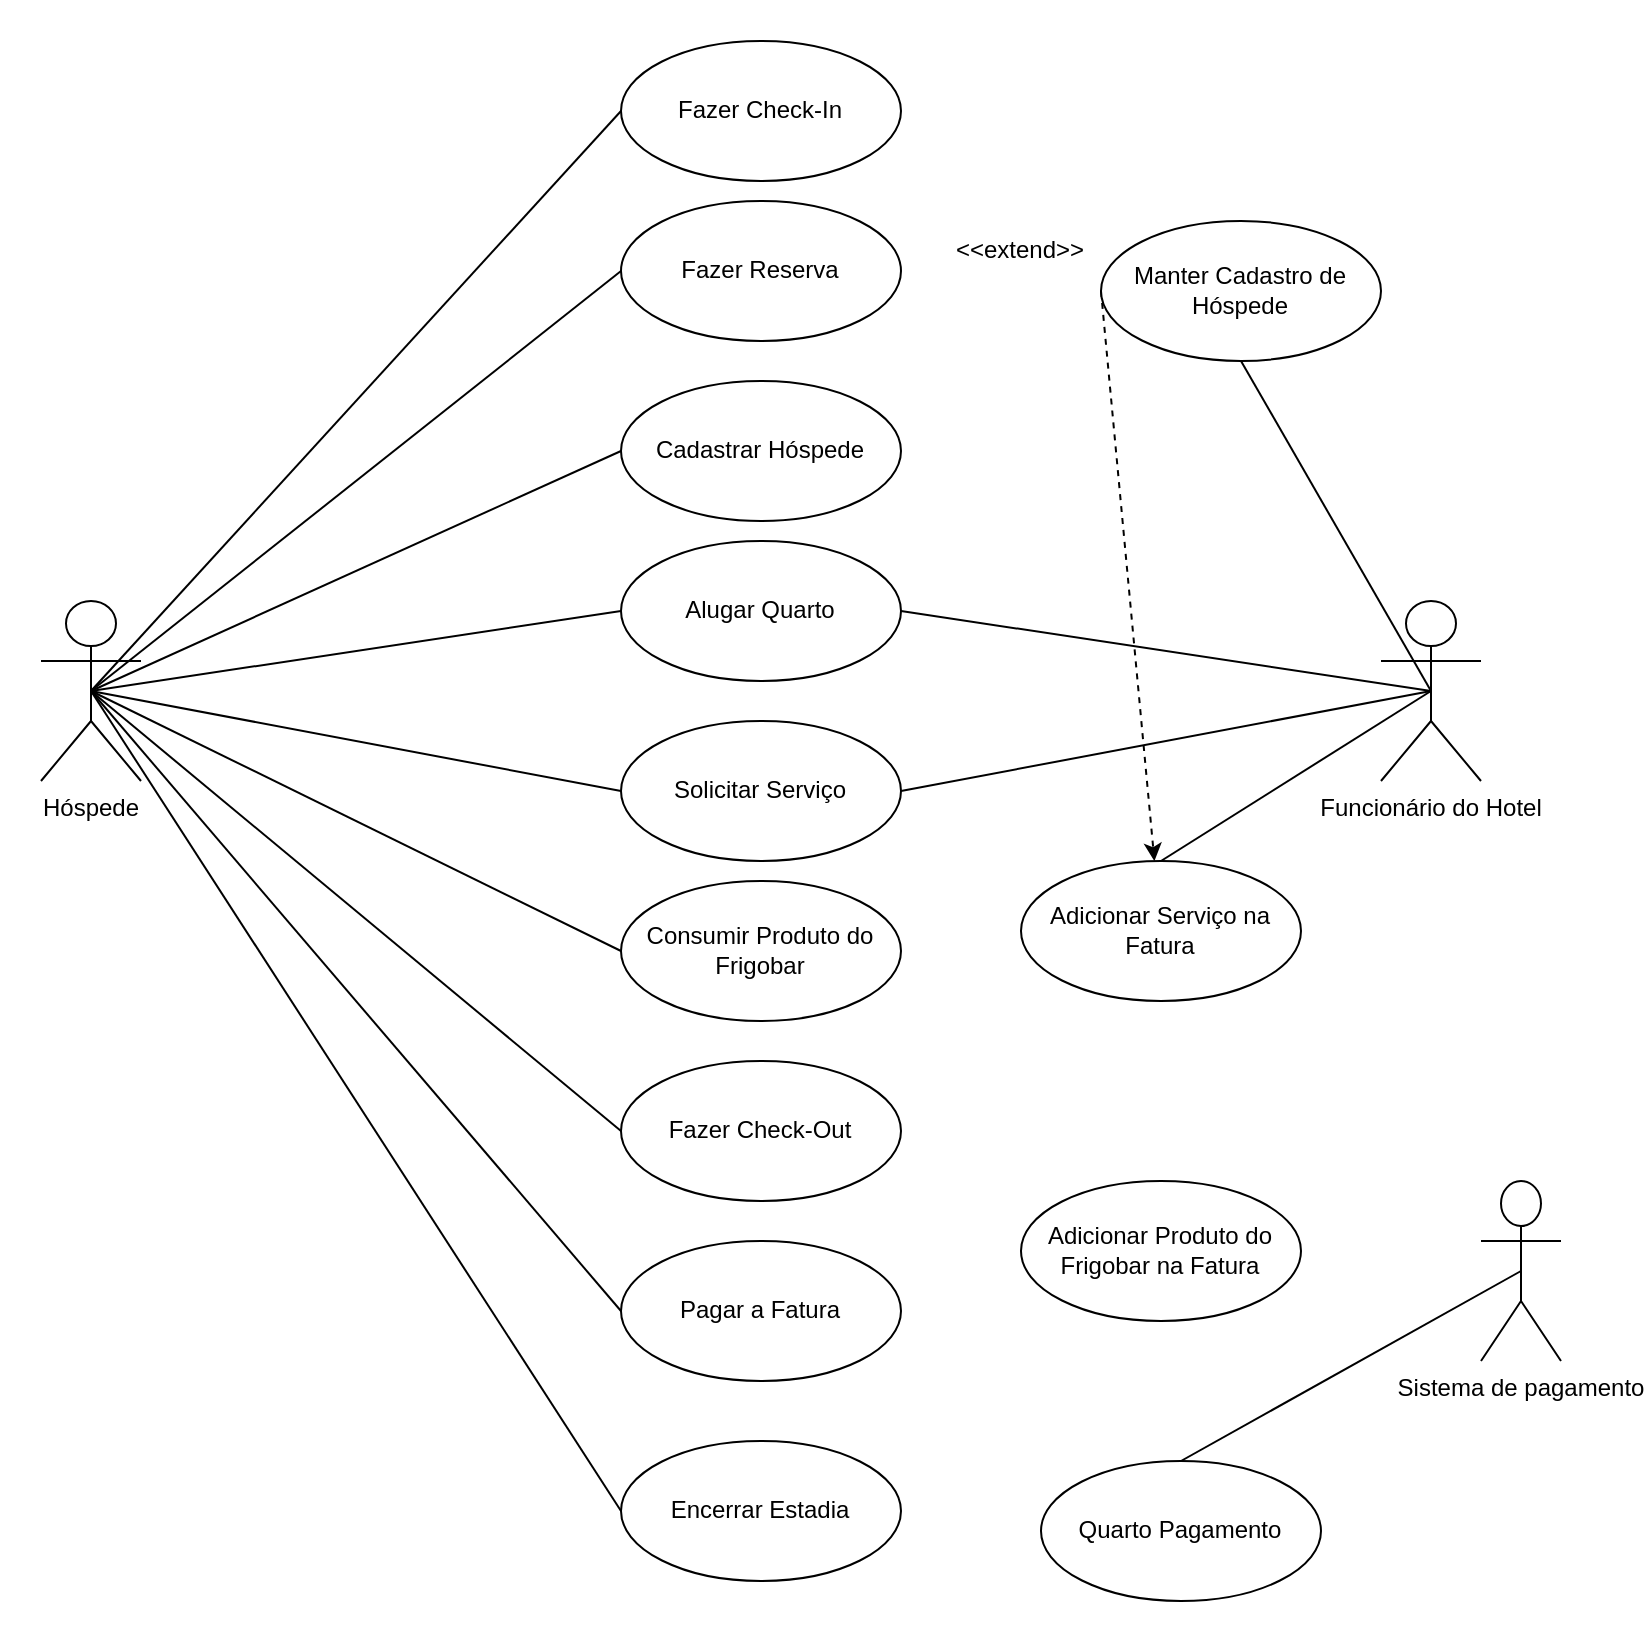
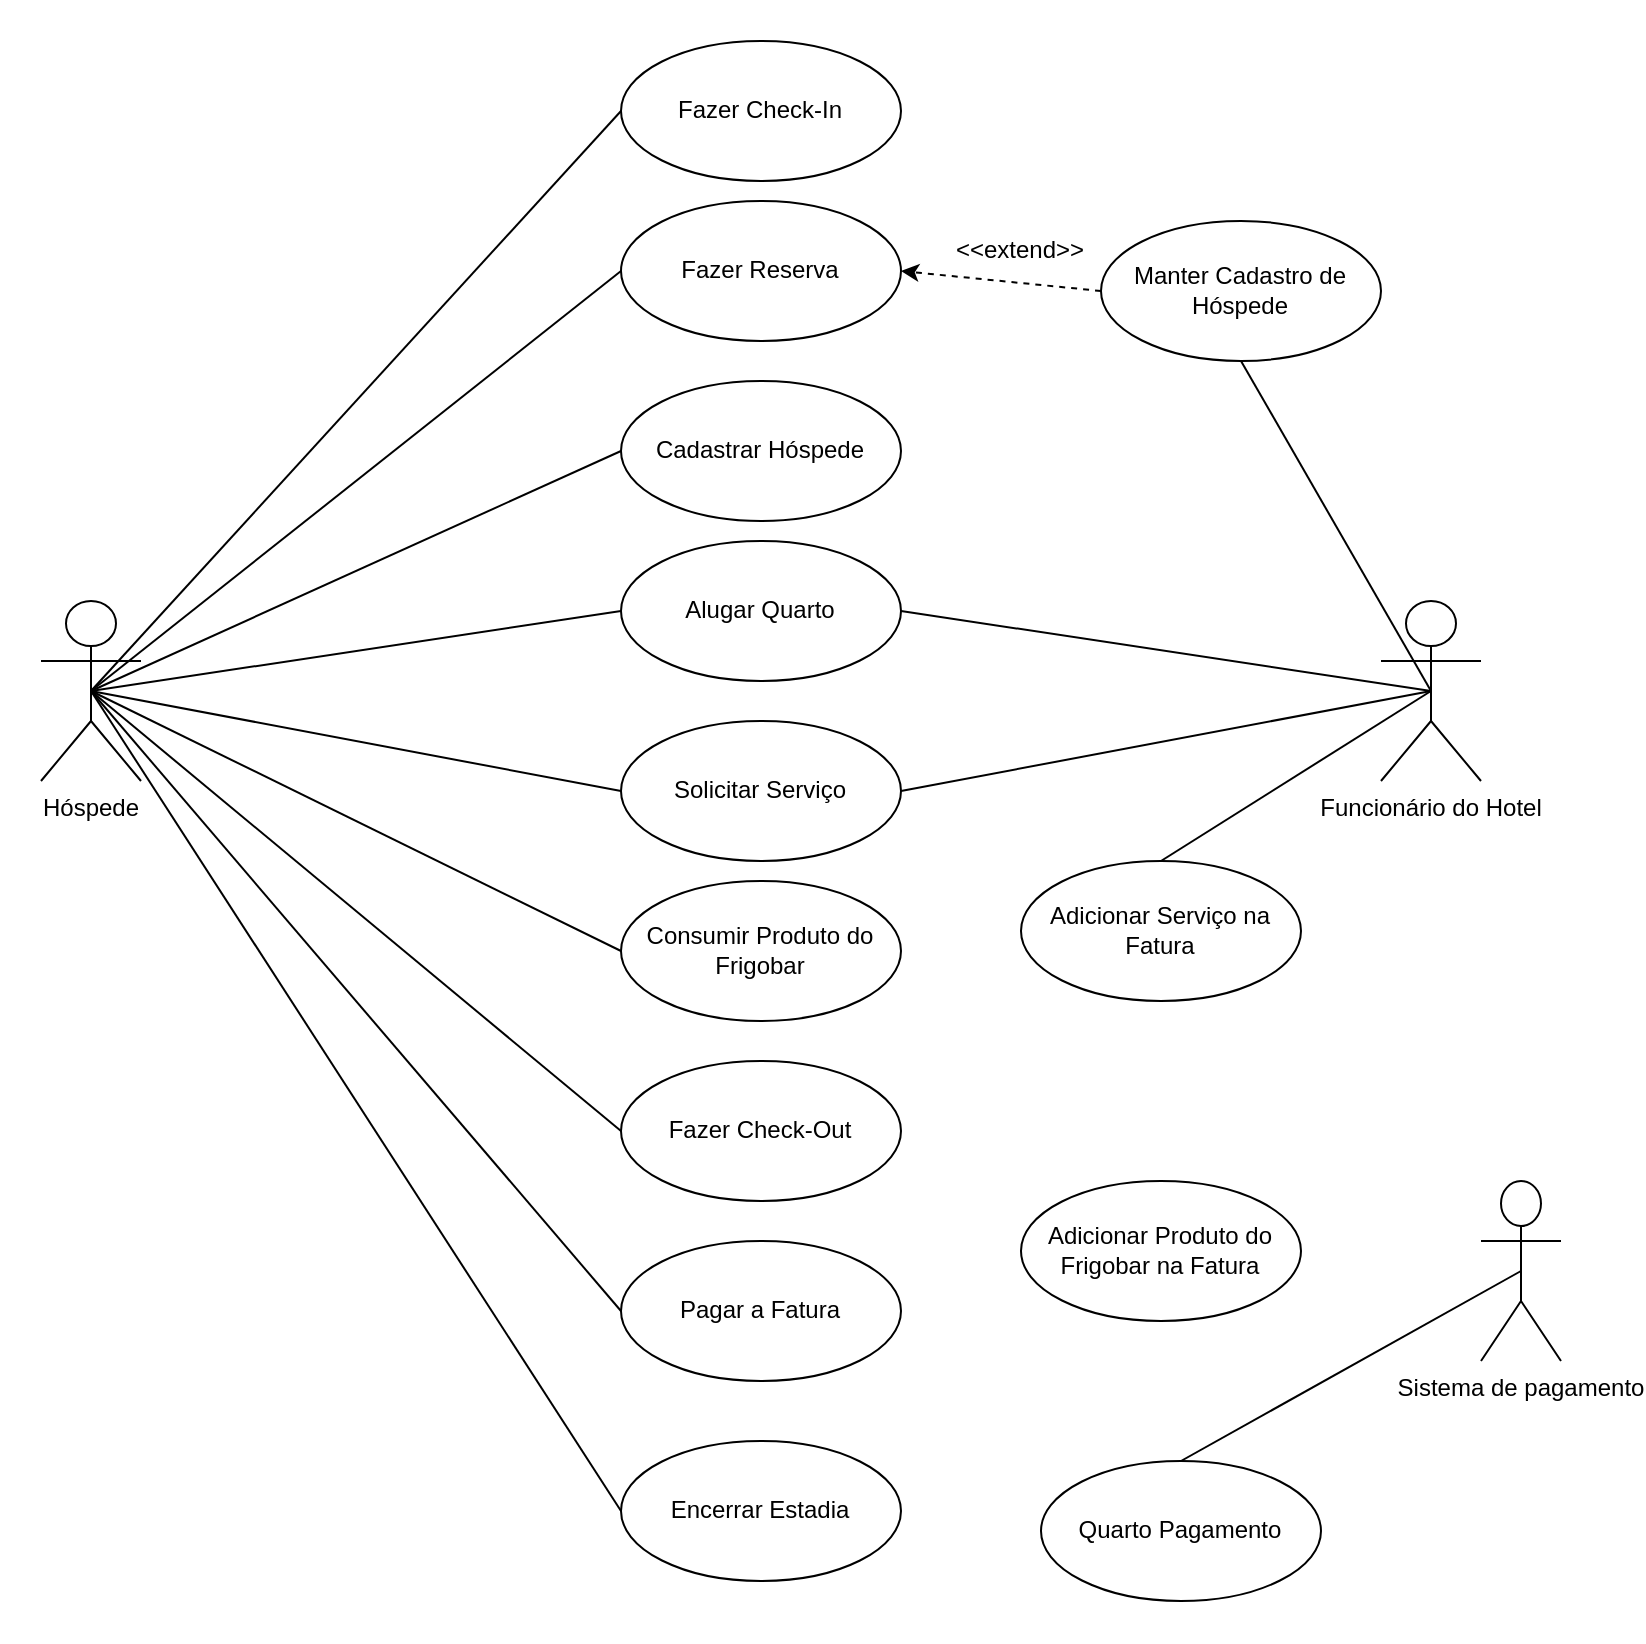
(1123, 520) -> (1006, 282)
